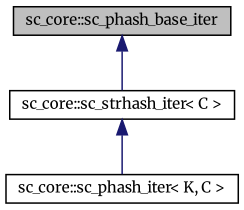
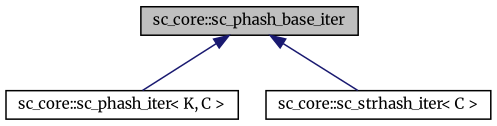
(122, 155) -> (179, 67)
